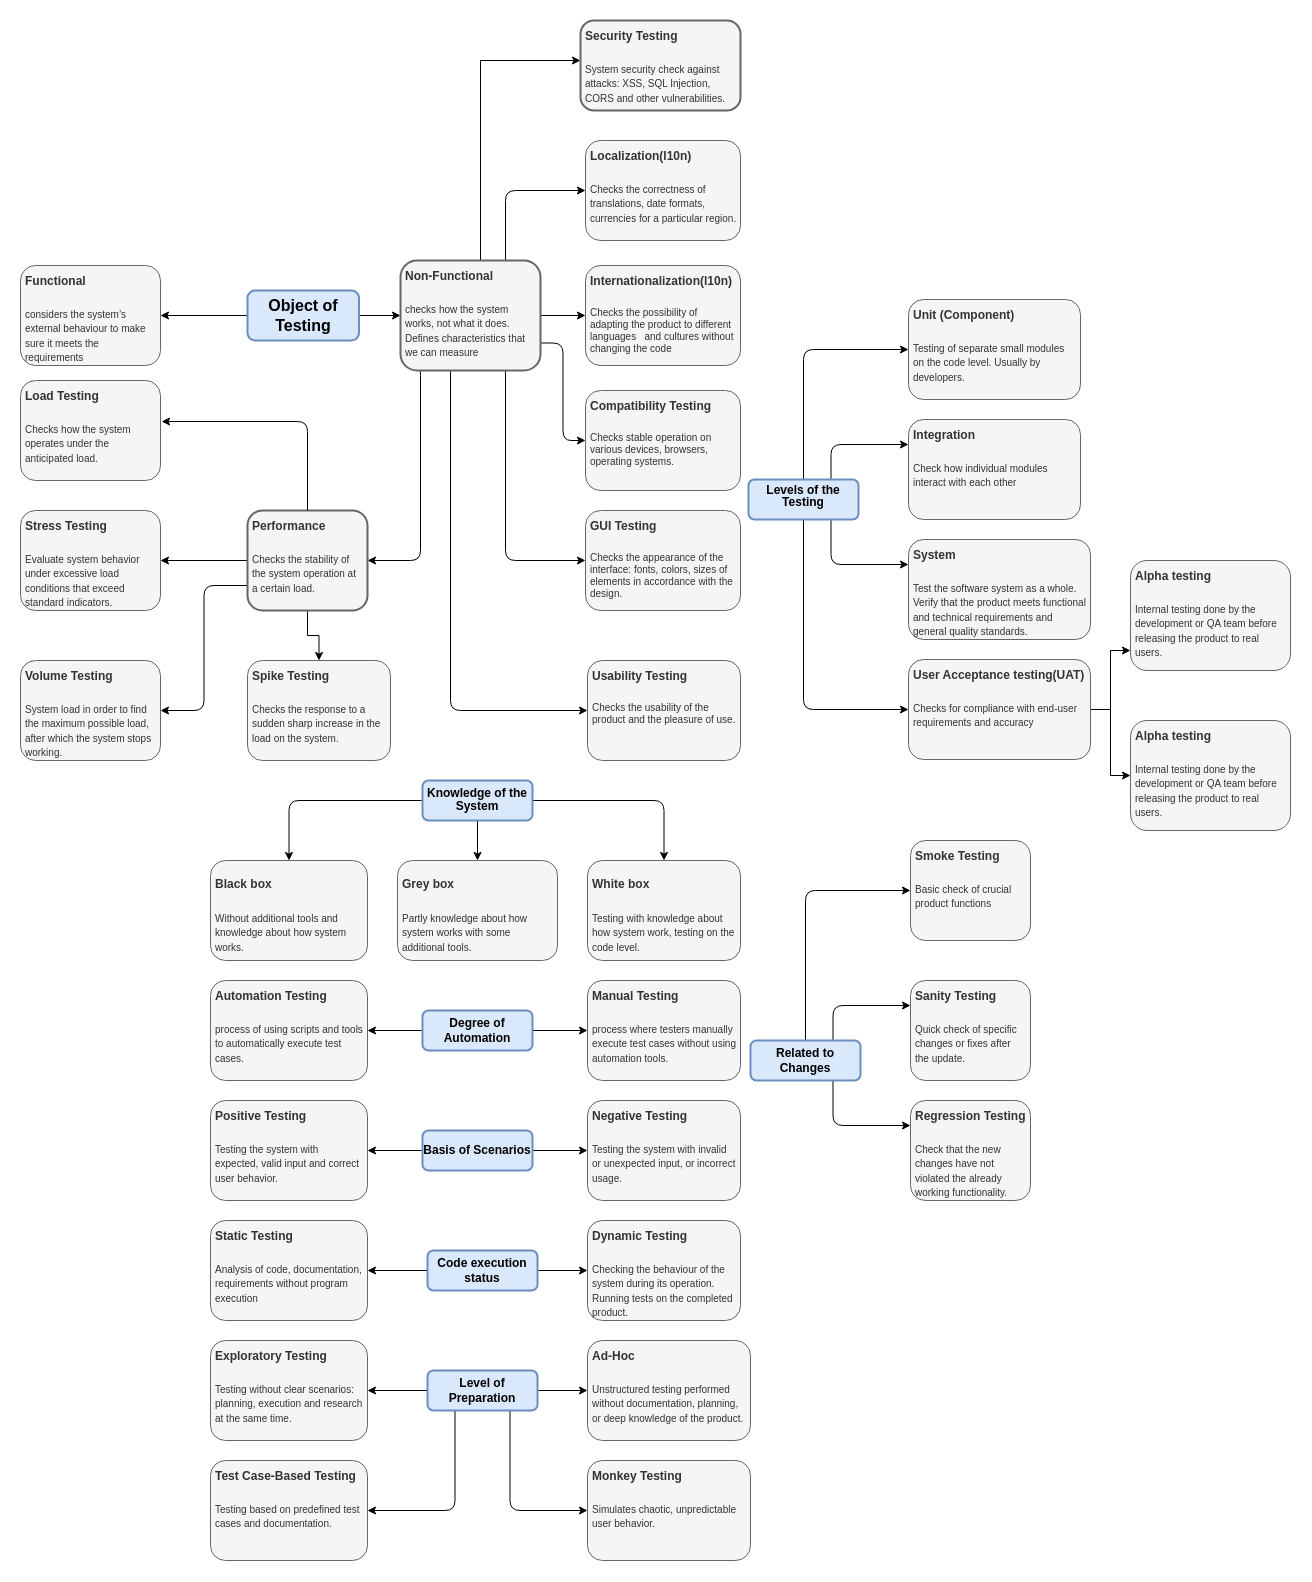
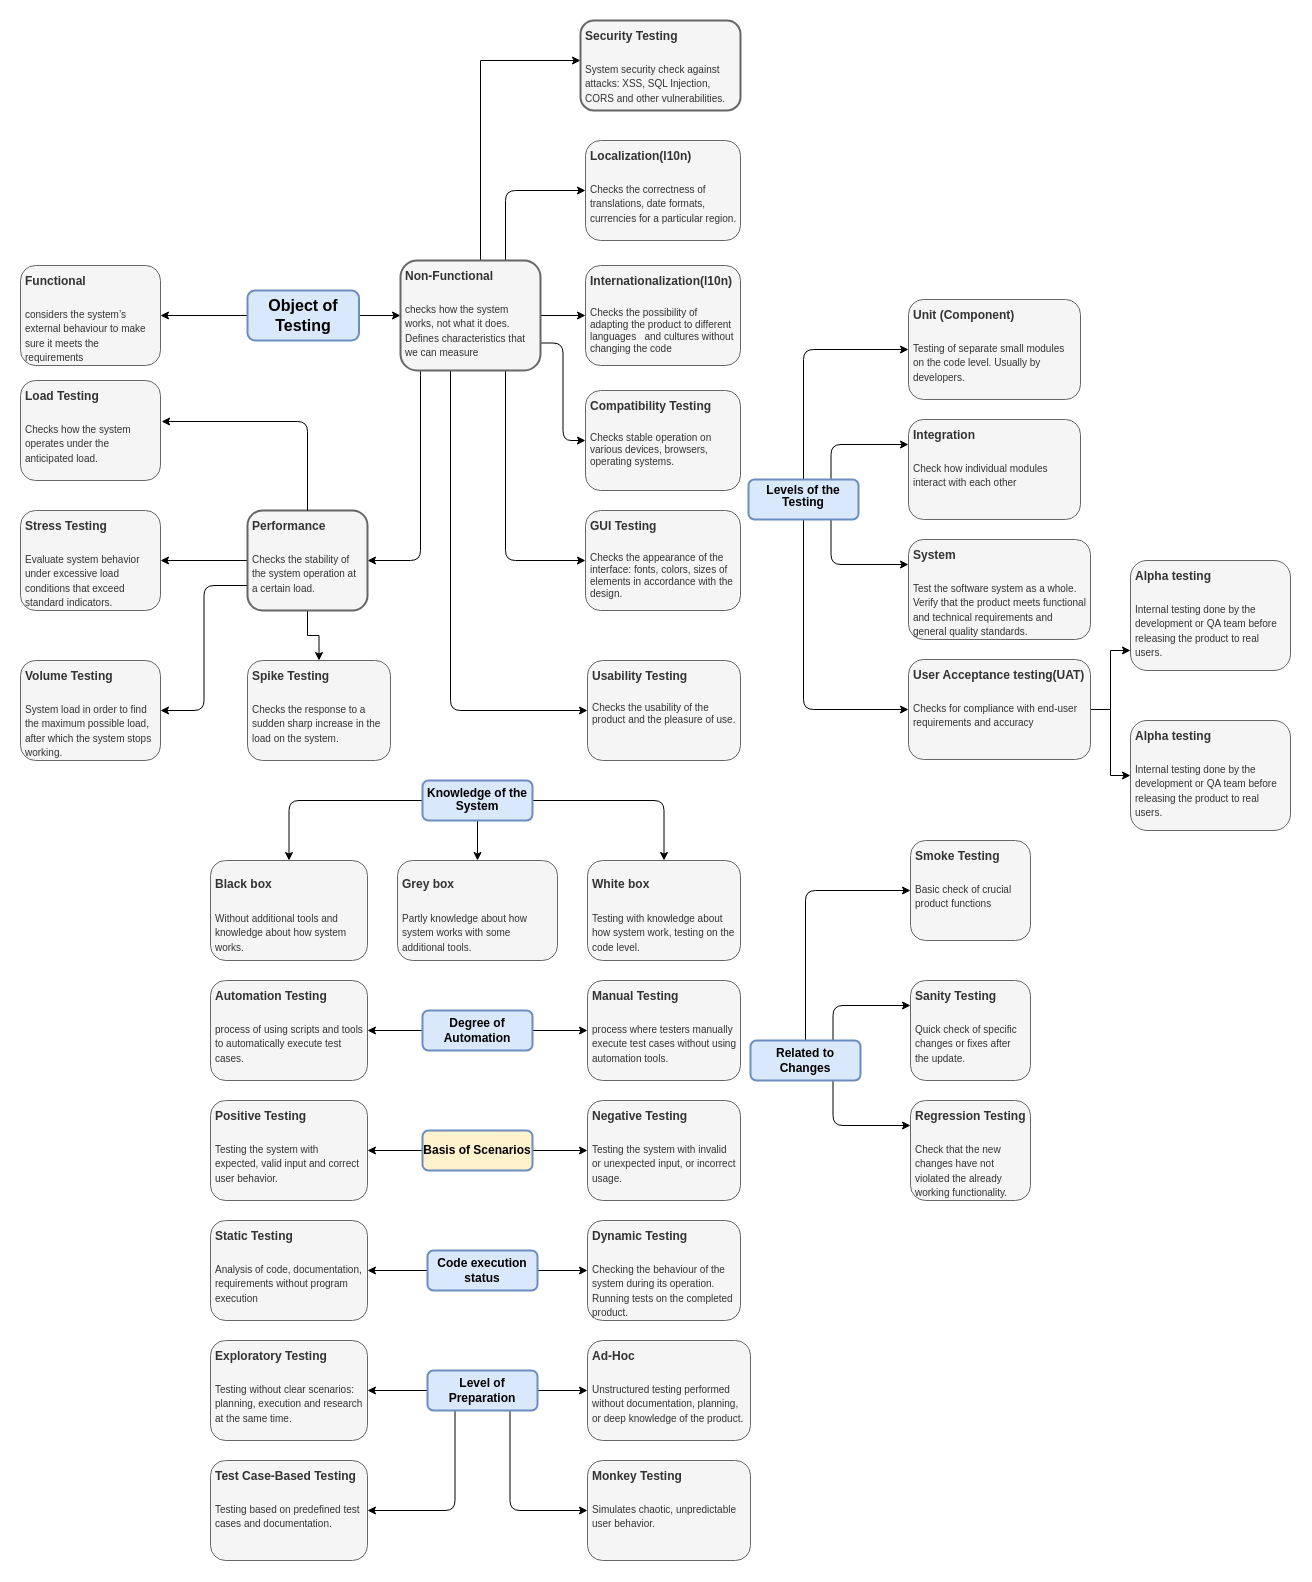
(478, 1151) -> (478, 1151)
